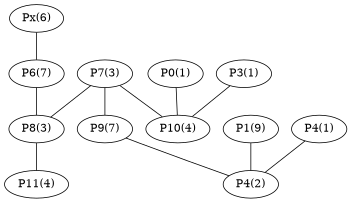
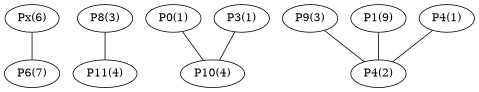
(105, 74) -> none
(37, 101) -> none
(105, 129) -> (310, 18)
